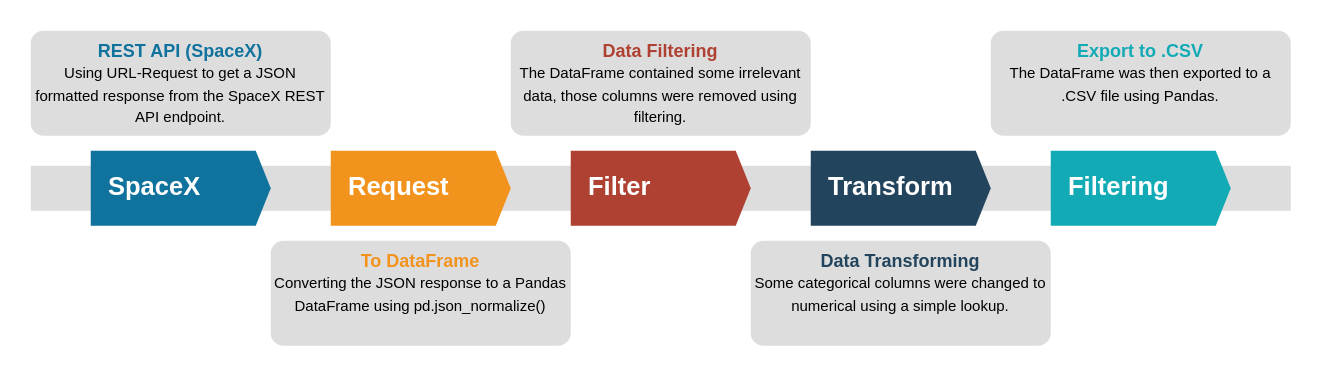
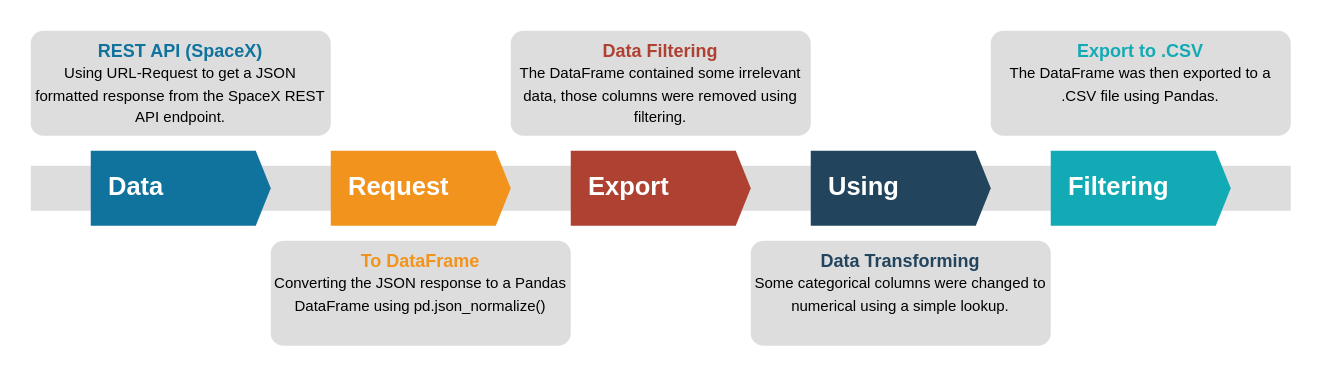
(152, 188) -> (137, 188)
(625, 188) -> (632, 188)
(893, 188) -> (861, 188)
